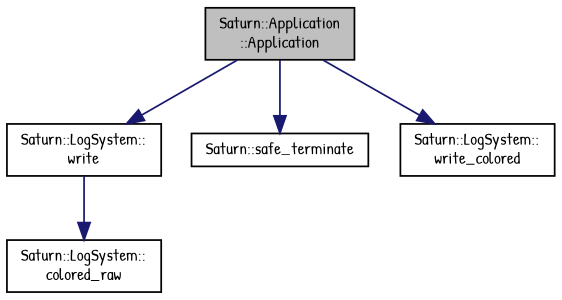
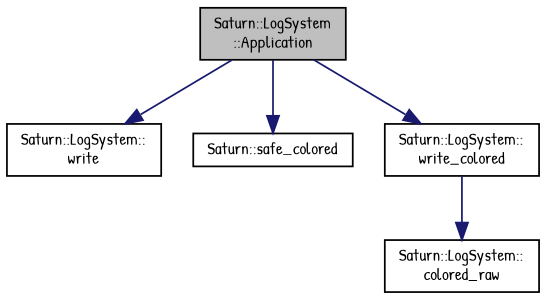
(280, 34) -> (273, 34)
(280, 150) -> (273, 150)
(84, 199) -> (462, 199)
